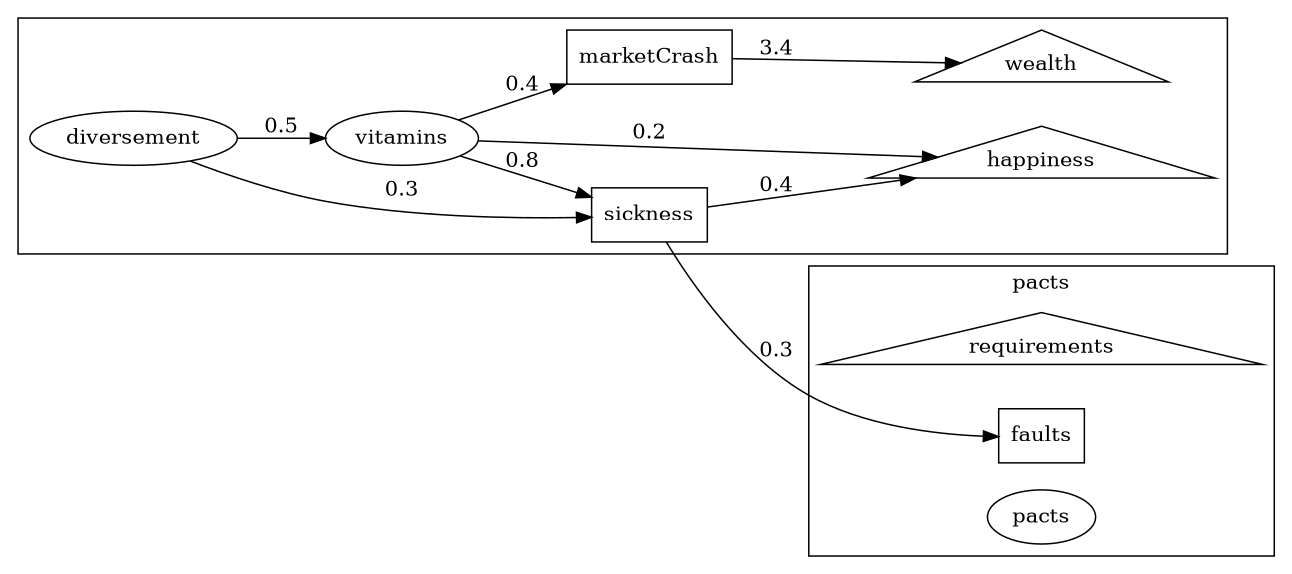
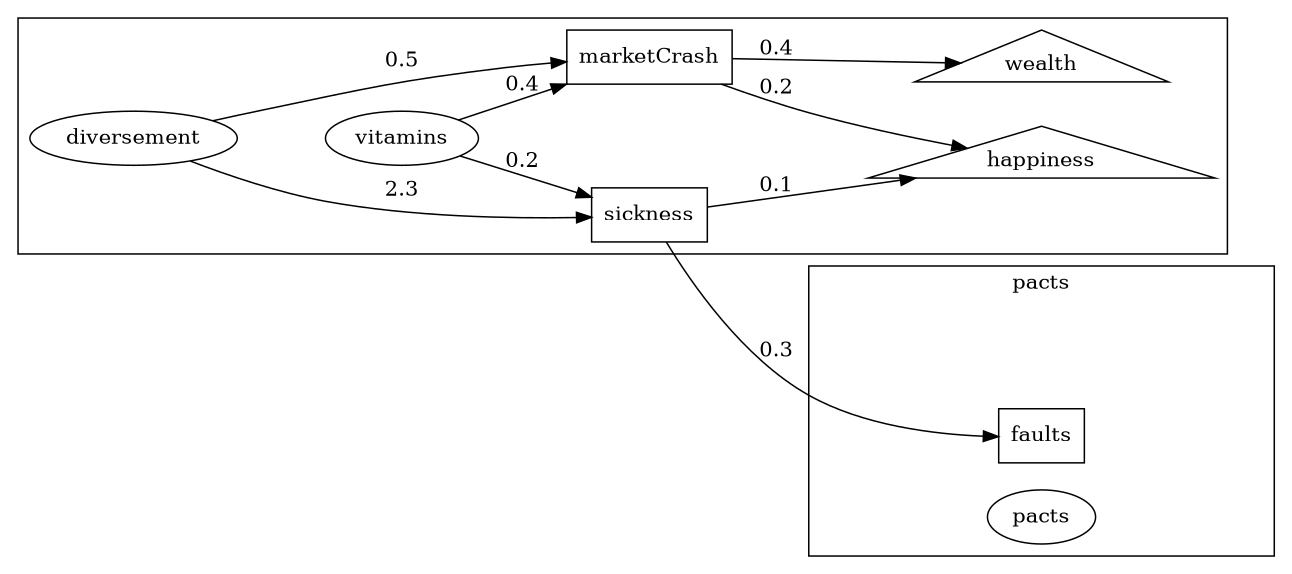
(776, 49) -> (776, 49)
(274, 138) -> (381, 86)
(700, 149) -> (835, 120)
(522, 162) -> (522, 162)
(776, 186) -> (776, 186)
(402, 190) -> (402, 190)
(1042, 347) -> none
